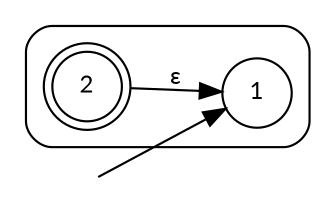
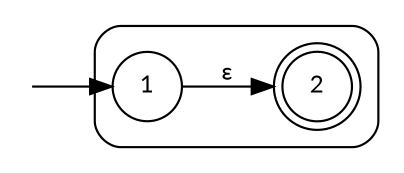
(165, 90) -> (217, 87)
